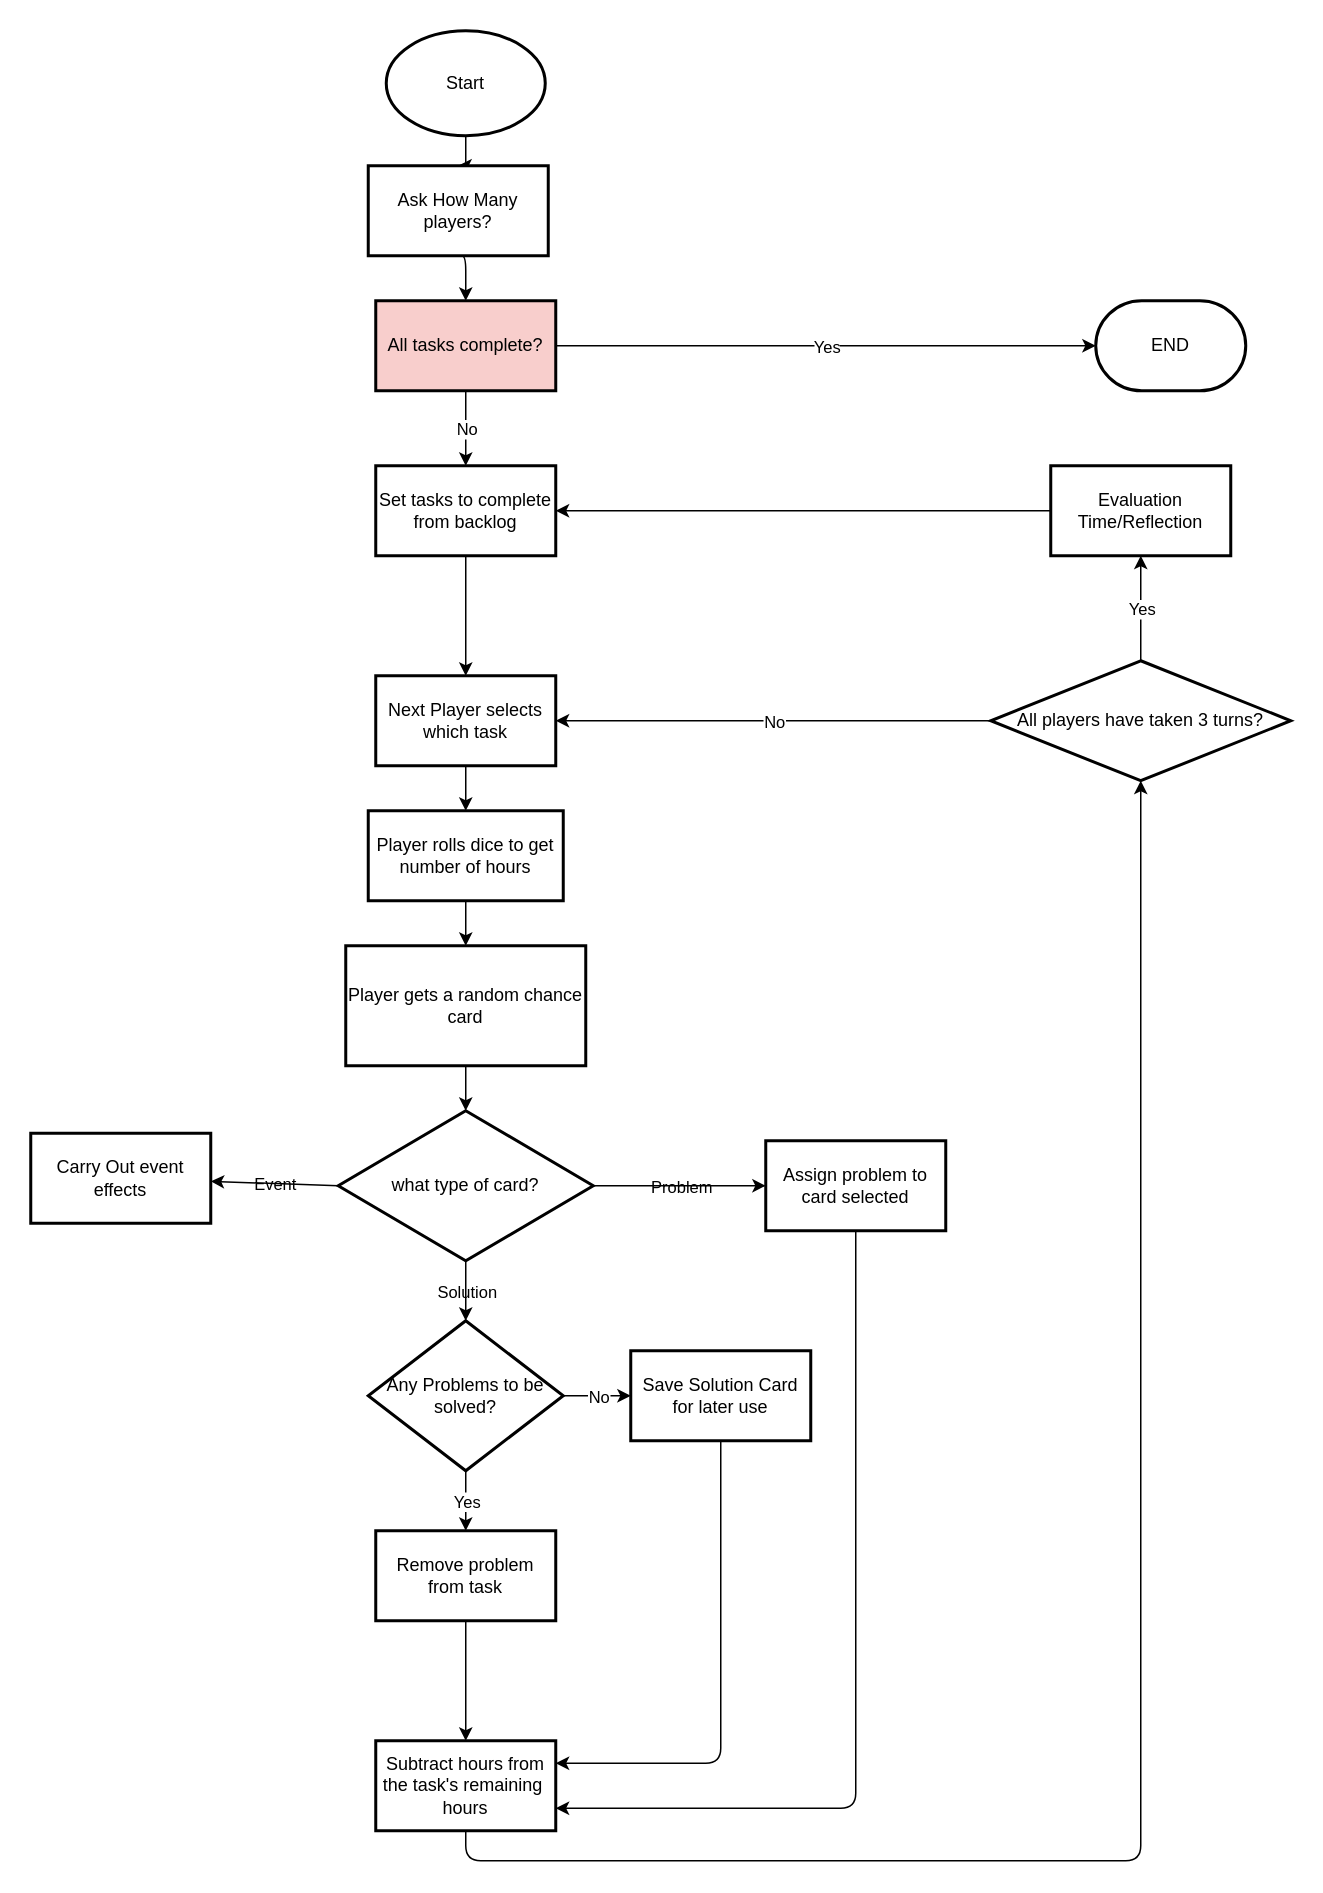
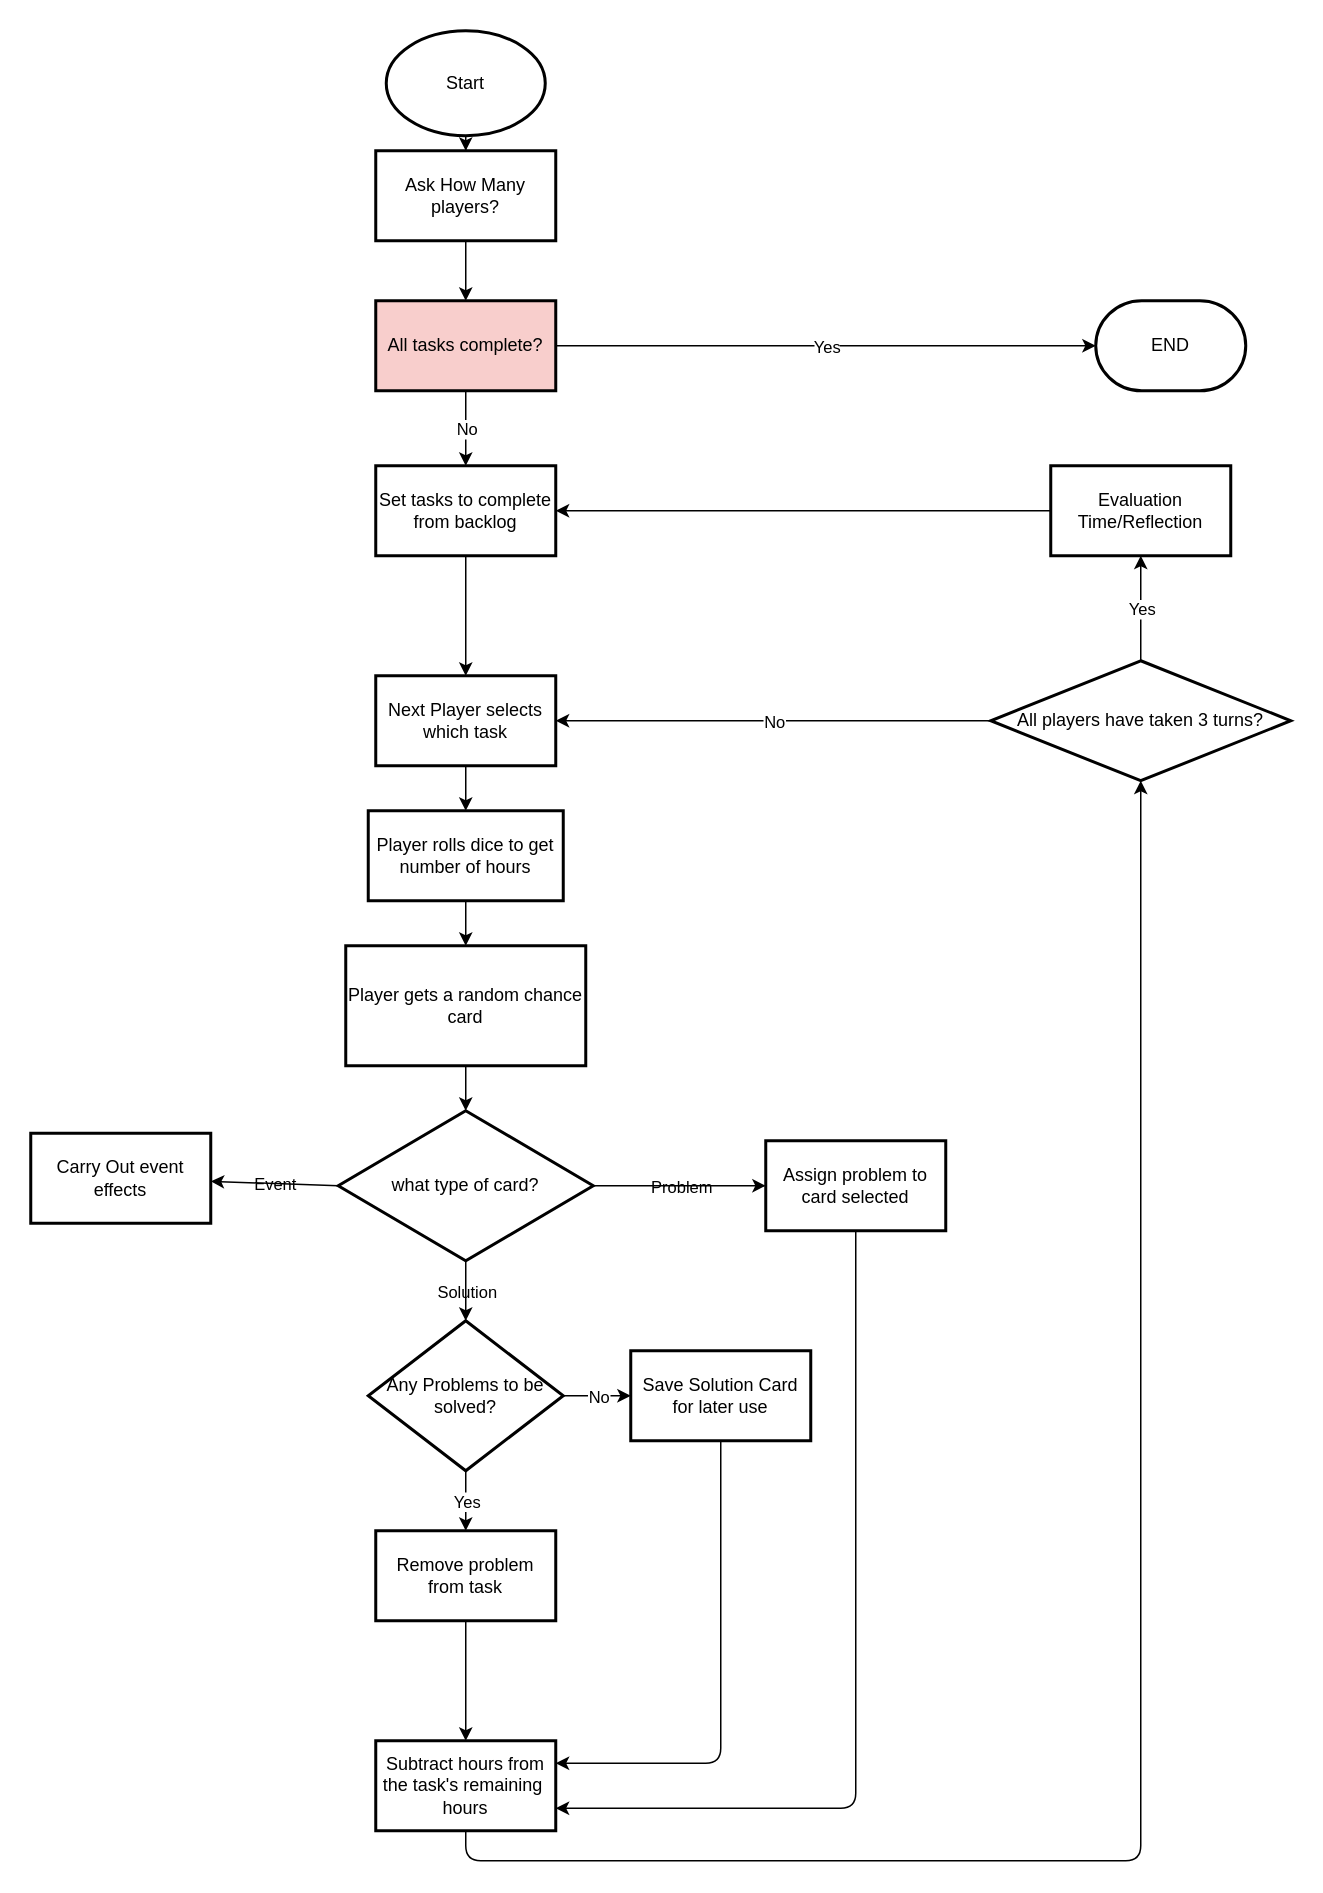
(458, 211) -> (466, 196)
